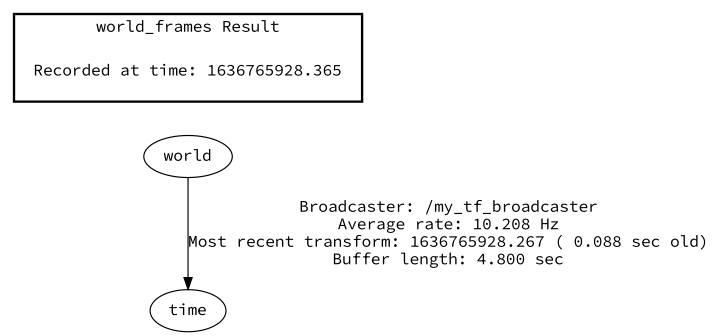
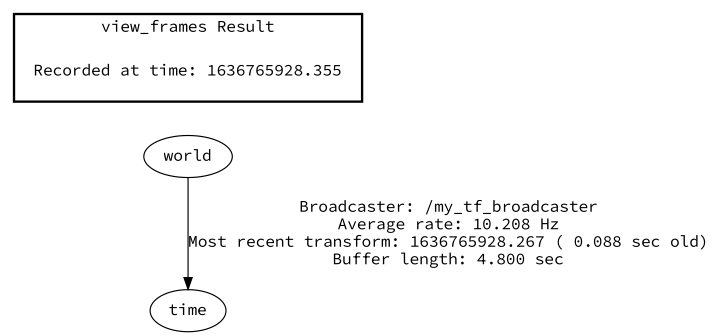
(188, 27) -> (188, 27)
(188, 71) -> (188, 71)
